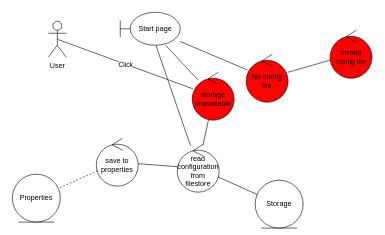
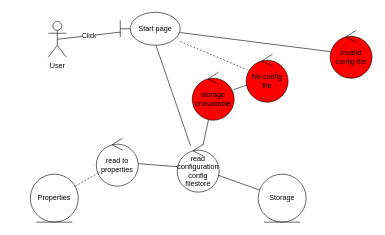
(213, 56) -> (213, 56)
(182, 63) -> (240, 87)
(128, 65) -> (88, 36)
(309, 66) -> (256, 42)
(117, 165) -> (117, 165)
(198, 171) -> (198, 171)
(36, 198) -> (54, 198)
(279, 204) -> (282, 198)
